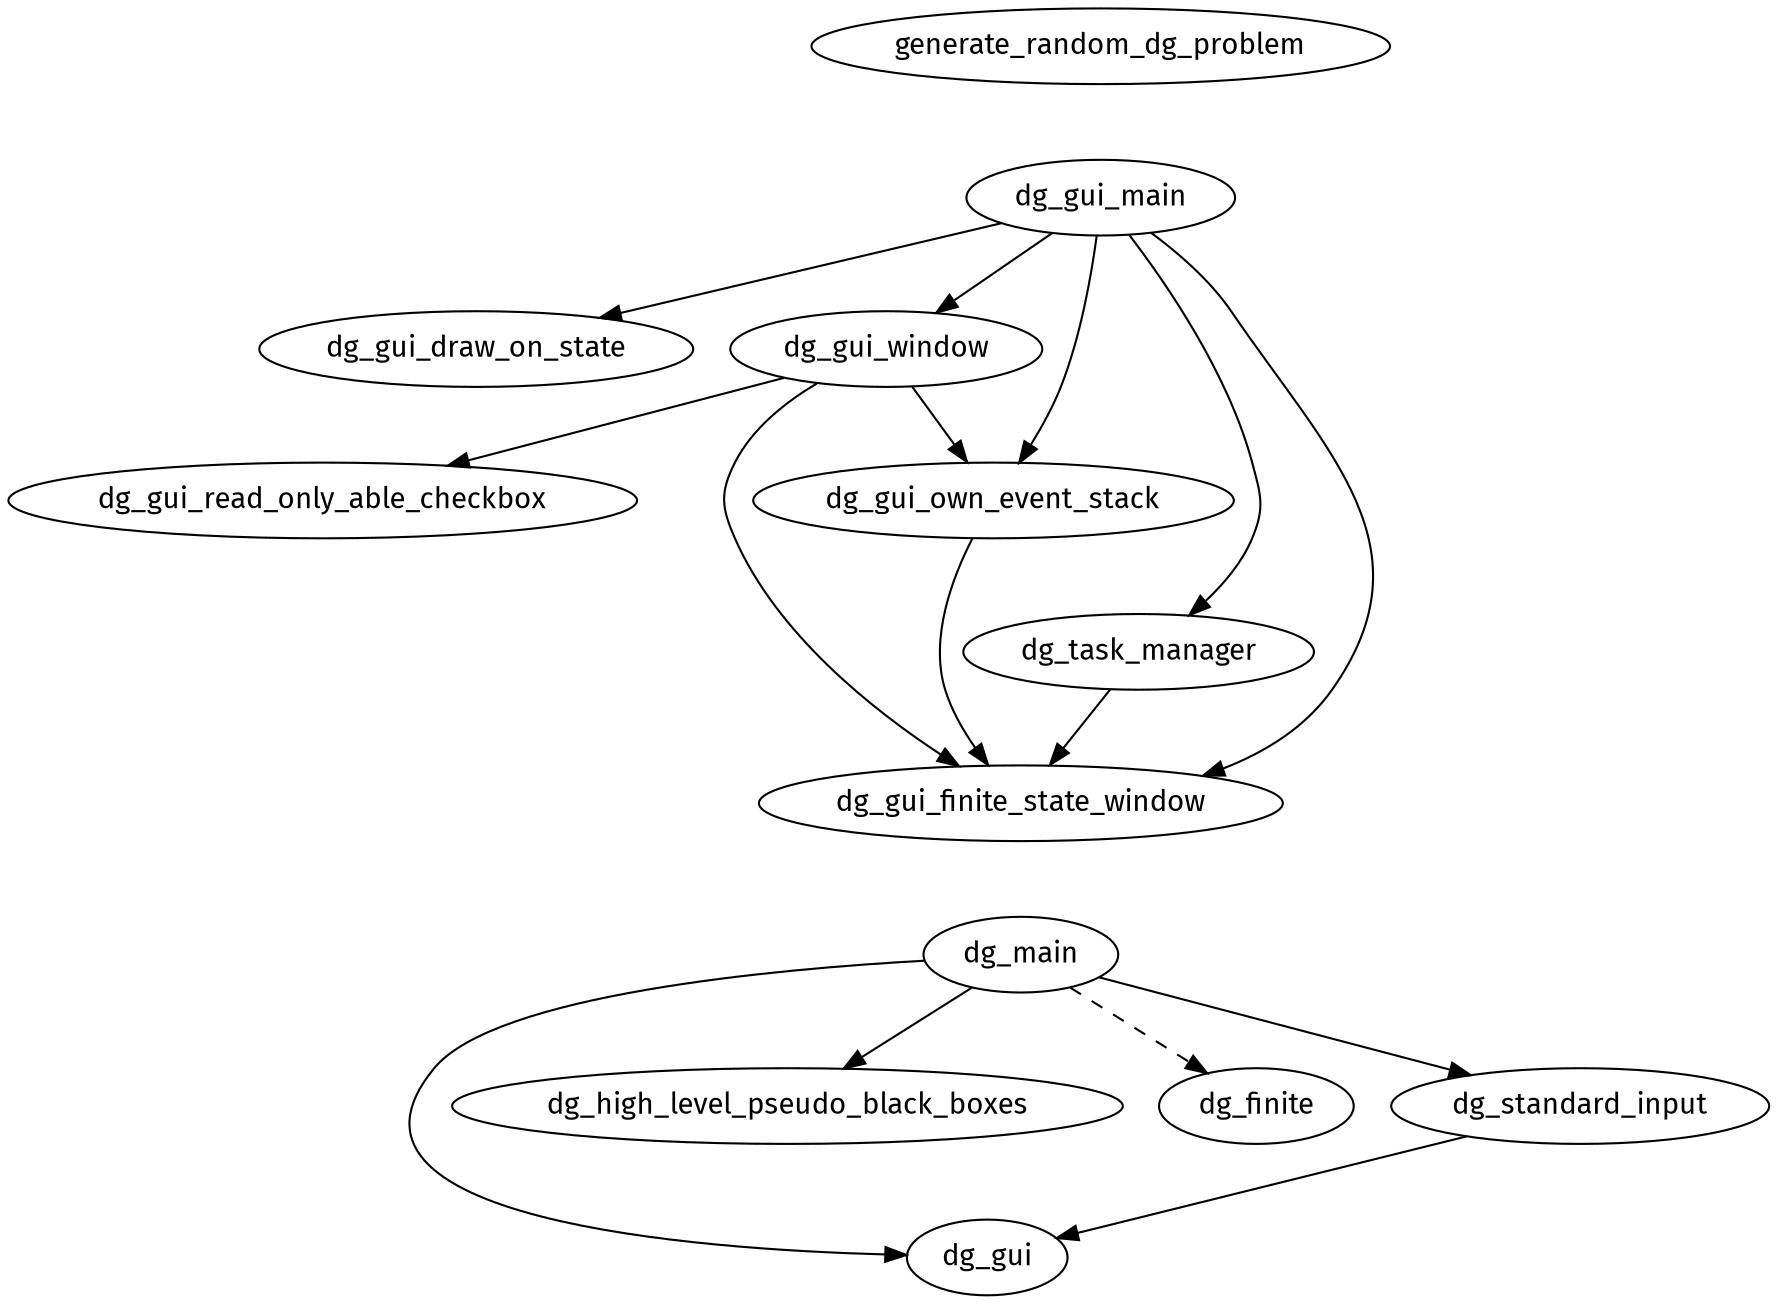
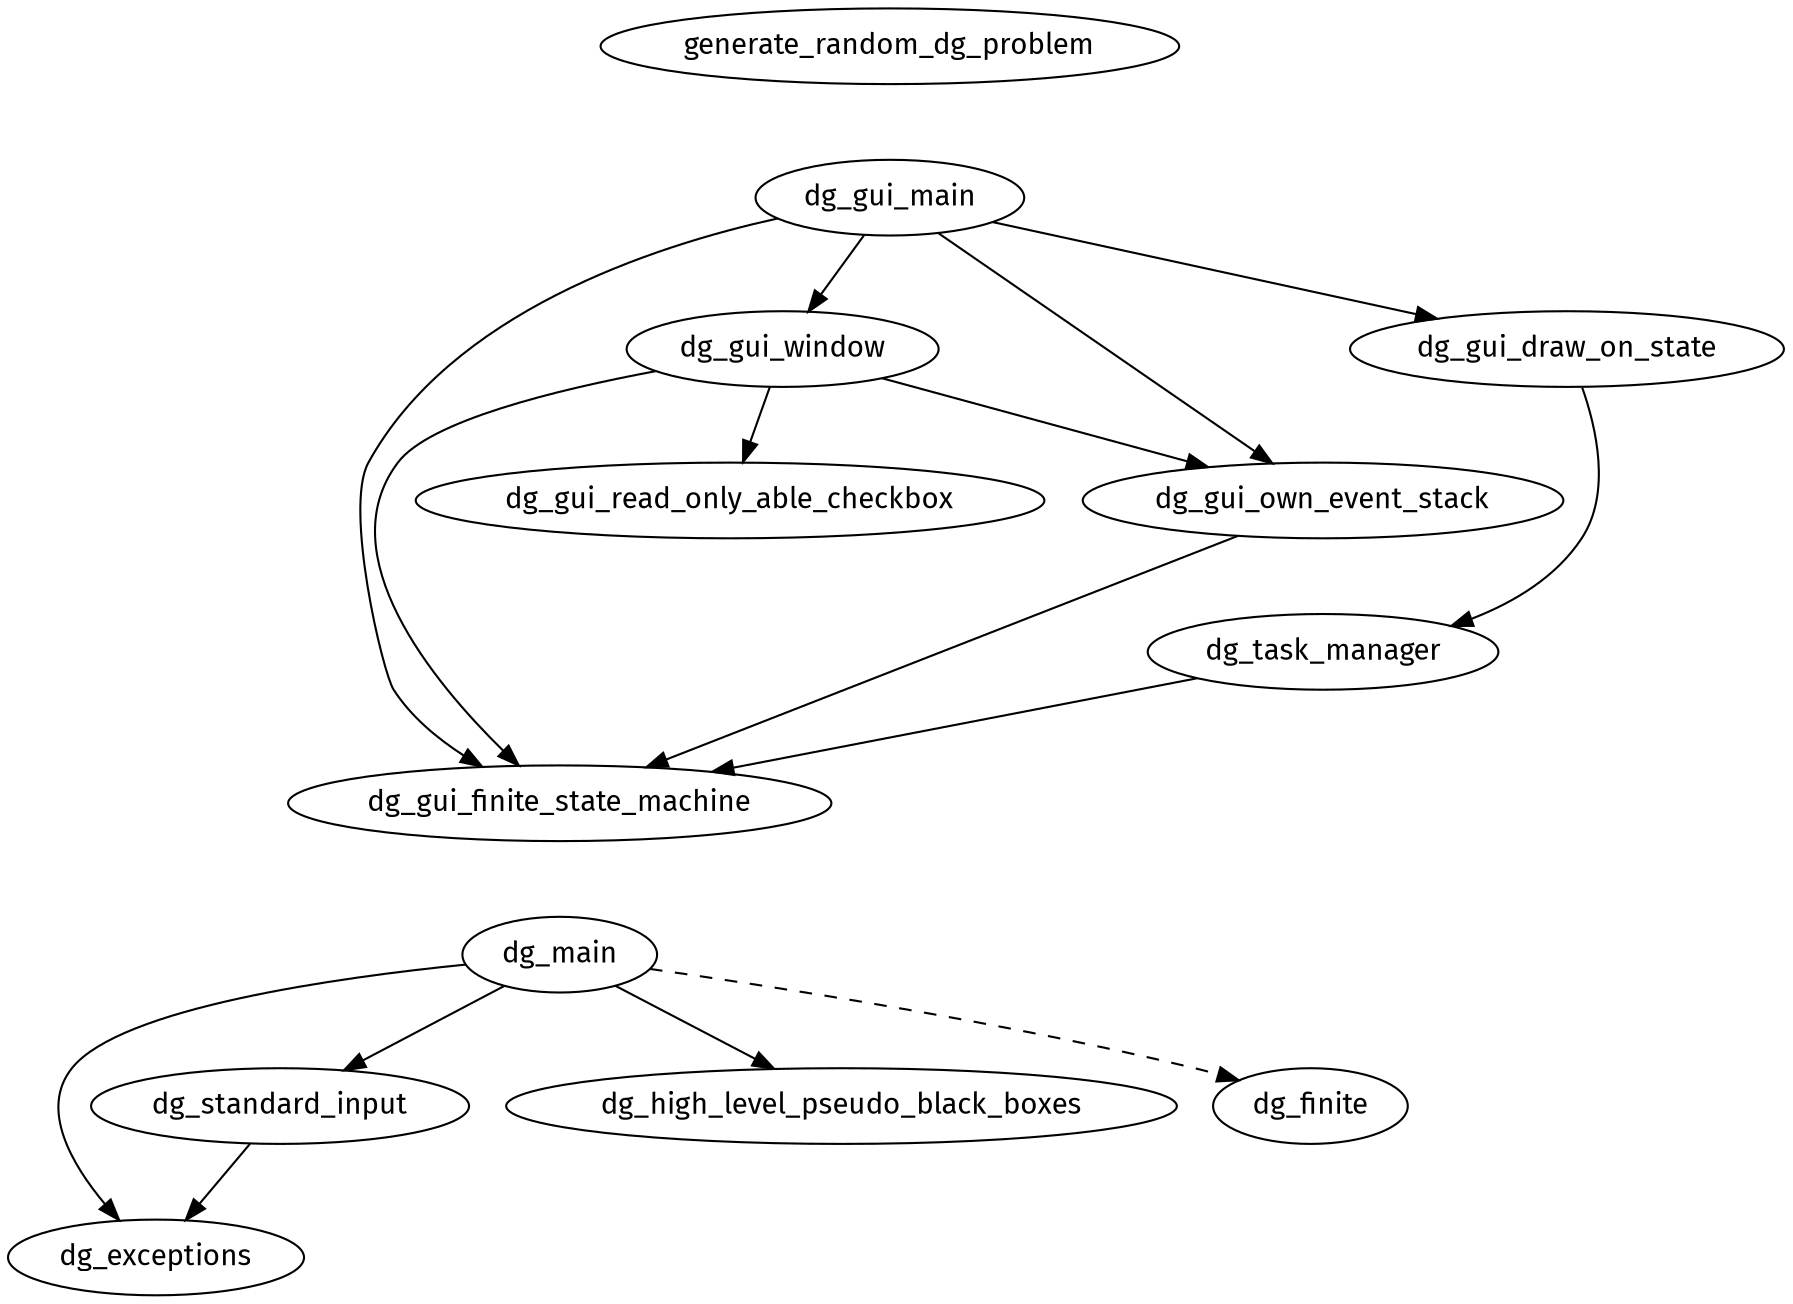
(1235, 414) -> (1586, 531)
(1021, 803) -> (560, 803)
(987, 1257) -> (156, 1257)
